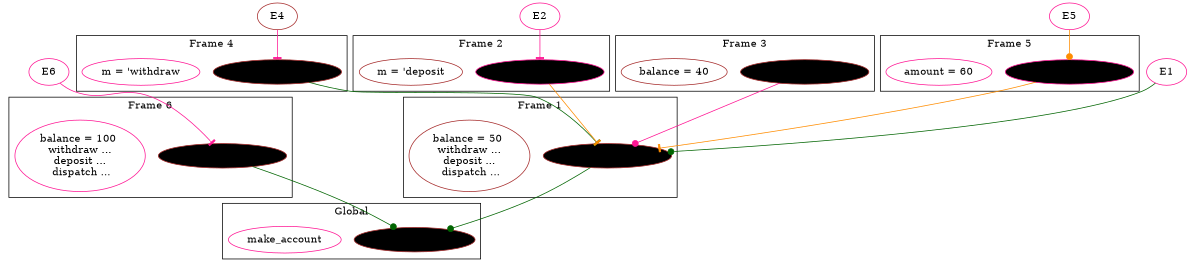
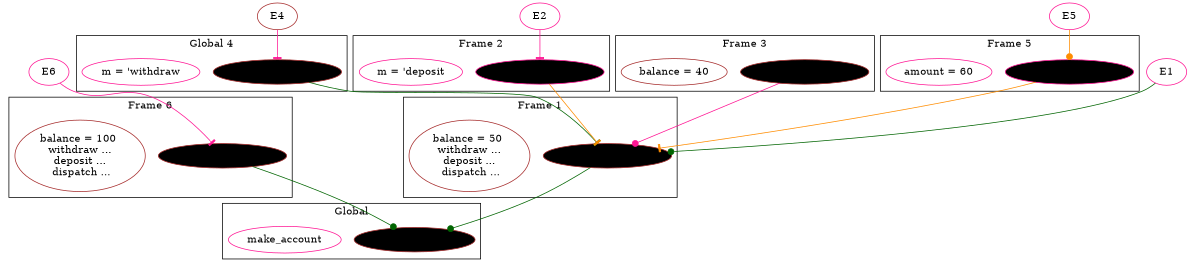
(212, 44) -> (212, 44)
(411, 72) -> (411, 72)
(80, 156) -> (80, 156)
